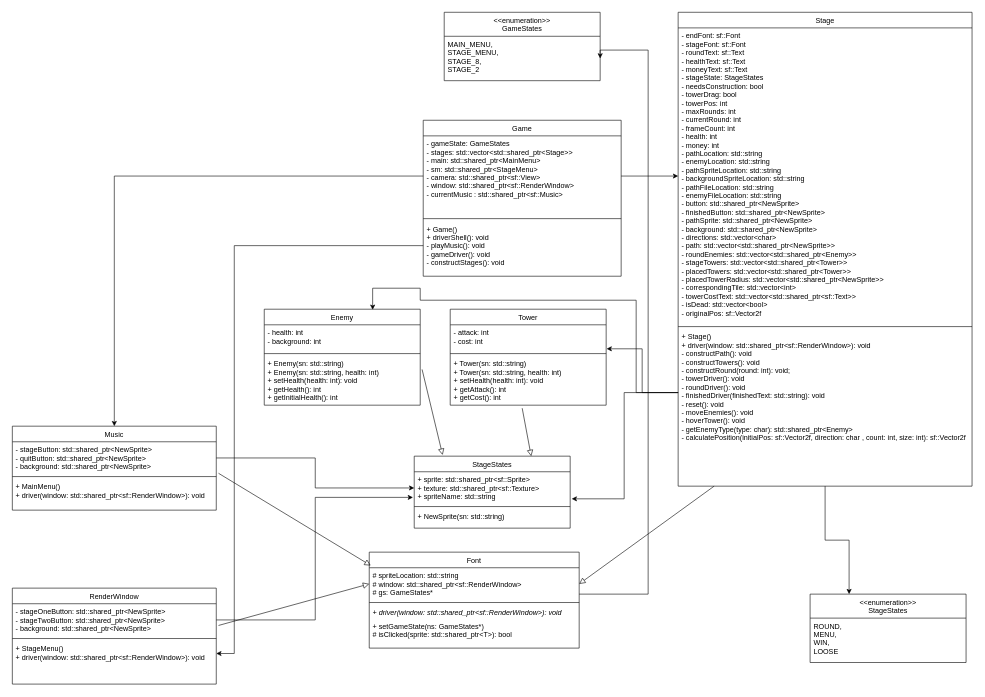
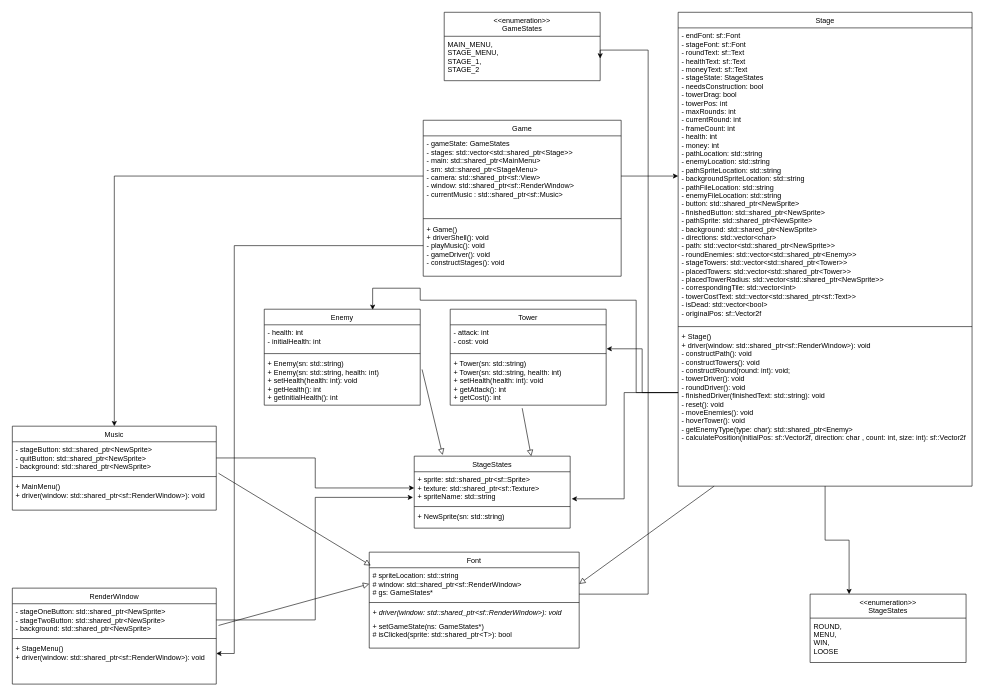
(467, 44) -> (467, 44)
(289, 333) -> (289, 333)
(476, 333) -> (476, 333)
